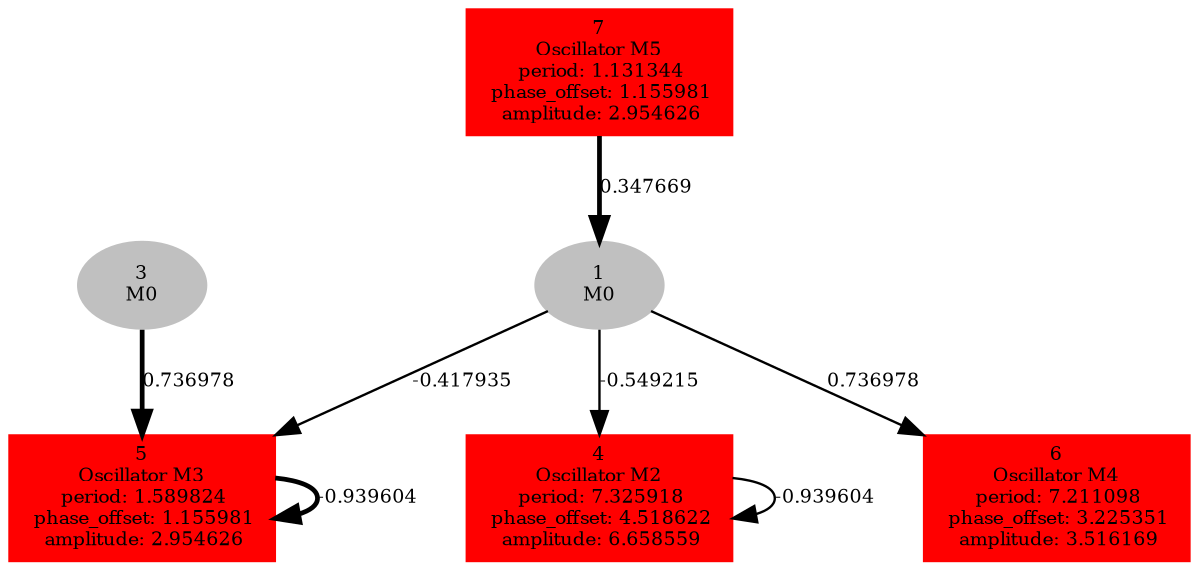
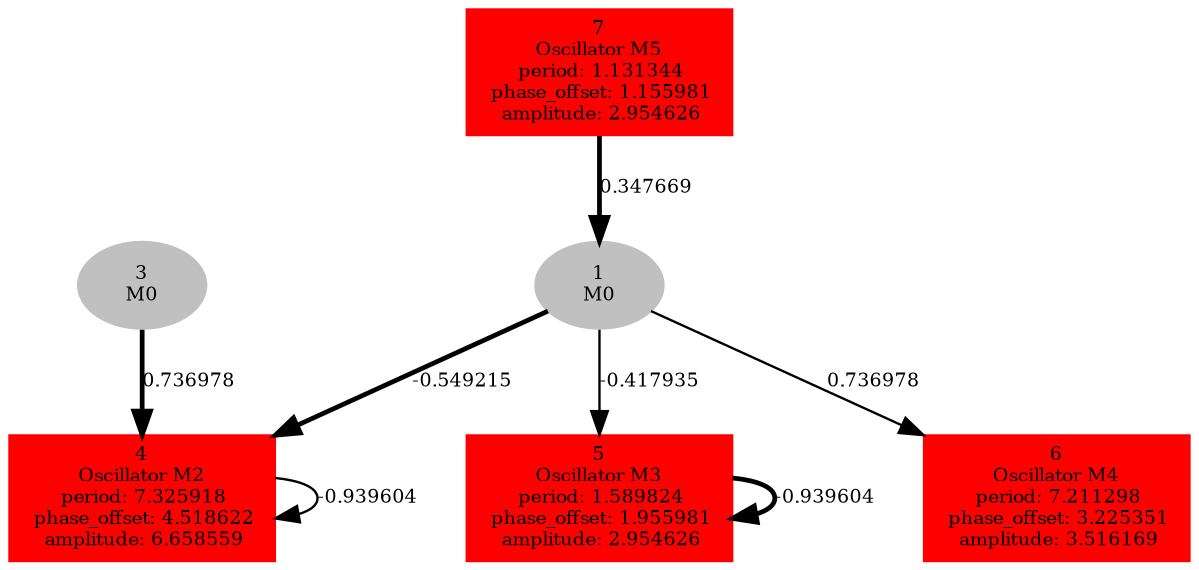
(142, 370) -> (142, 370)
(599, 370) -> (423, 368)
(1057, 497) -> (1057, 497)
(142, 518) -> (599, 518)
